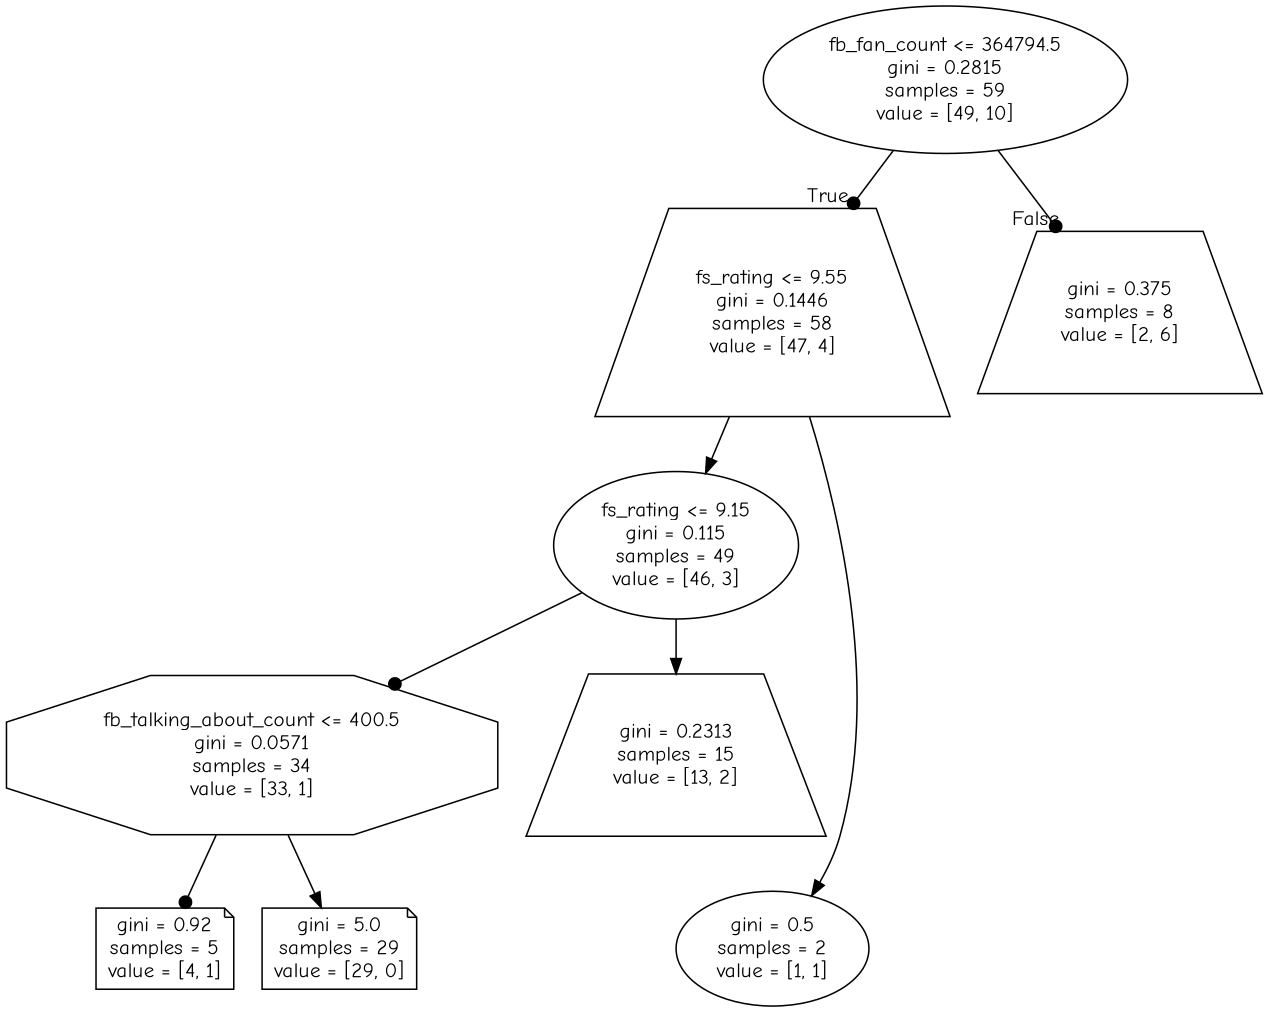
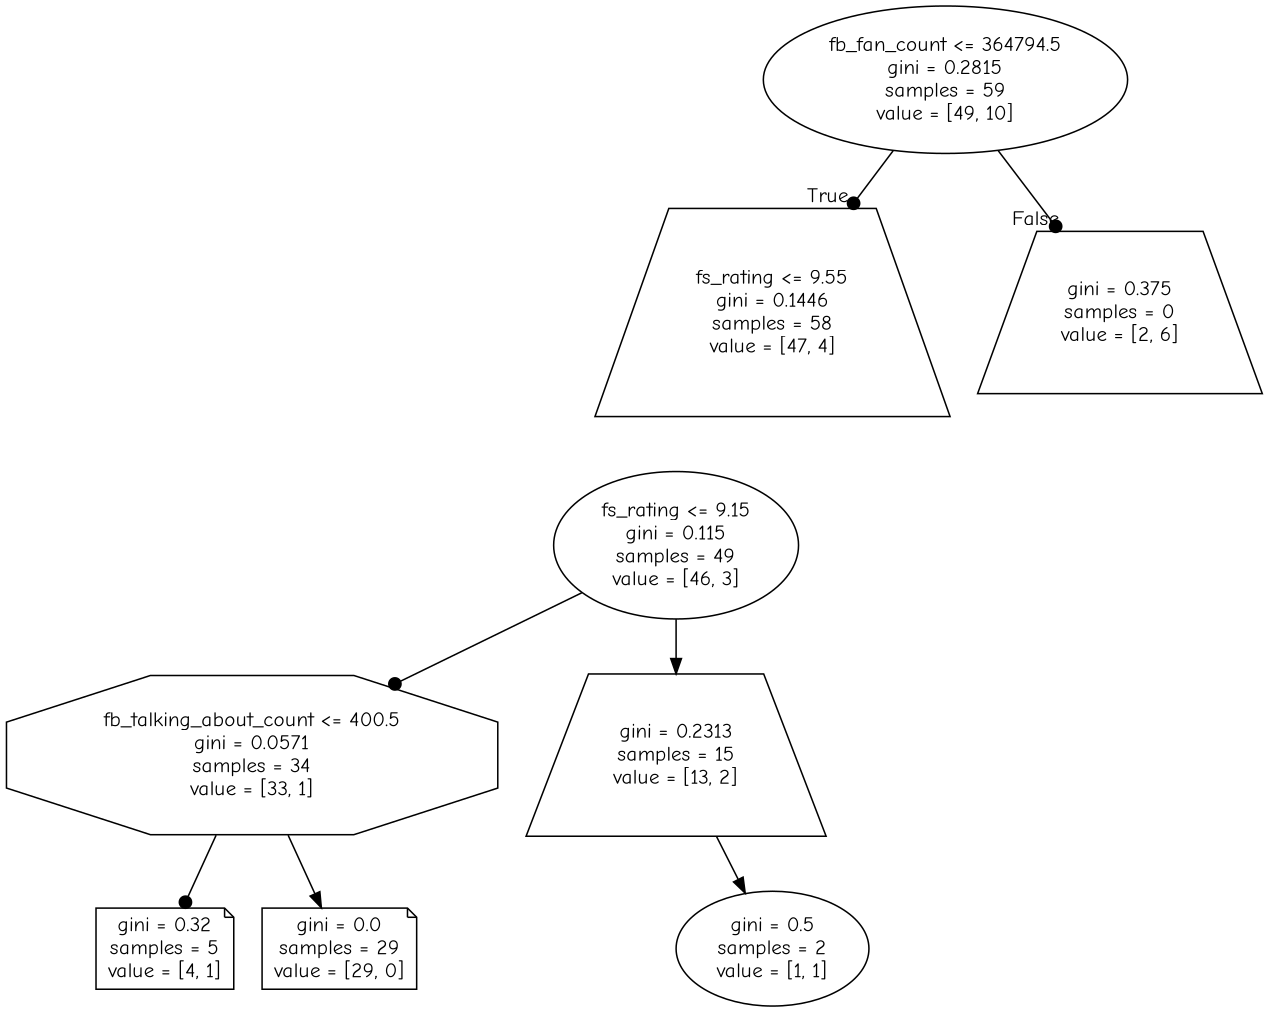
(1120, 312) -> (1120, 312)
(720, 438) -> none
(855, 650) -> (727, 858)
(165, 949) -> (165, 949)
(339, 949) -> (339, 949)
